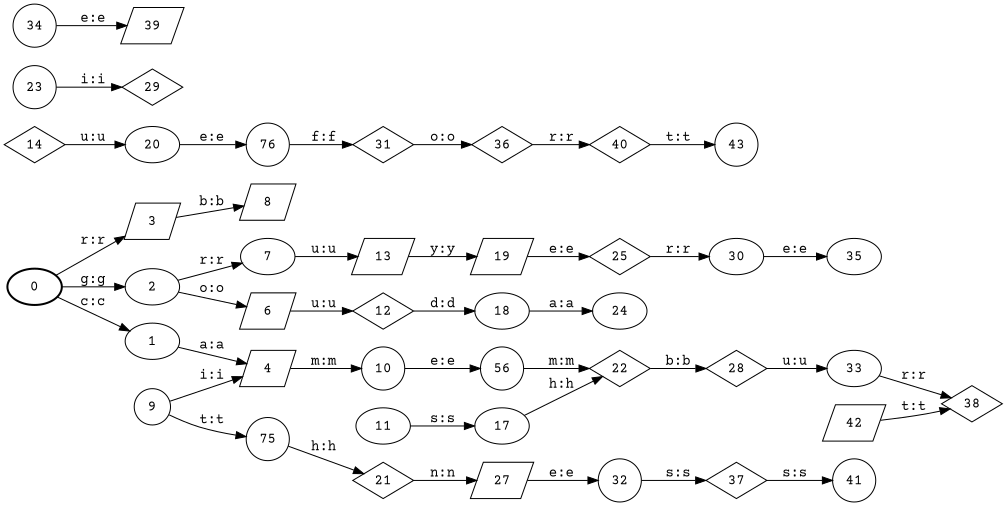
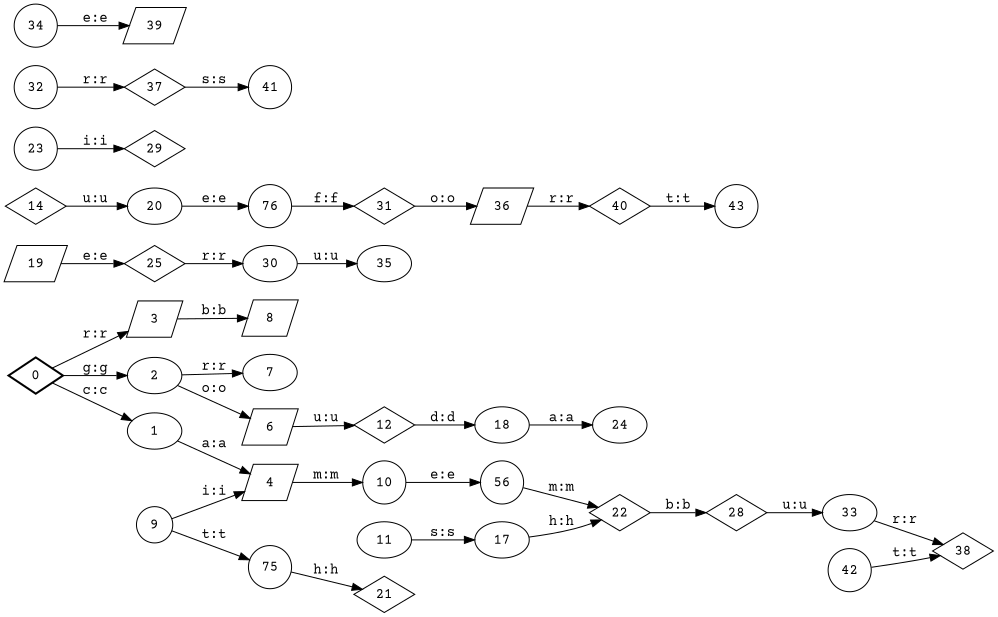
(502, 145) -> (502, 206)
(795, 249) -> (326, 256)
(383, 257) -> none
(35, 287) -> (36, 376)
(854, 423) -> (850, 570)
(678, 473) -> (95, 80)
(502, 480) -> none
